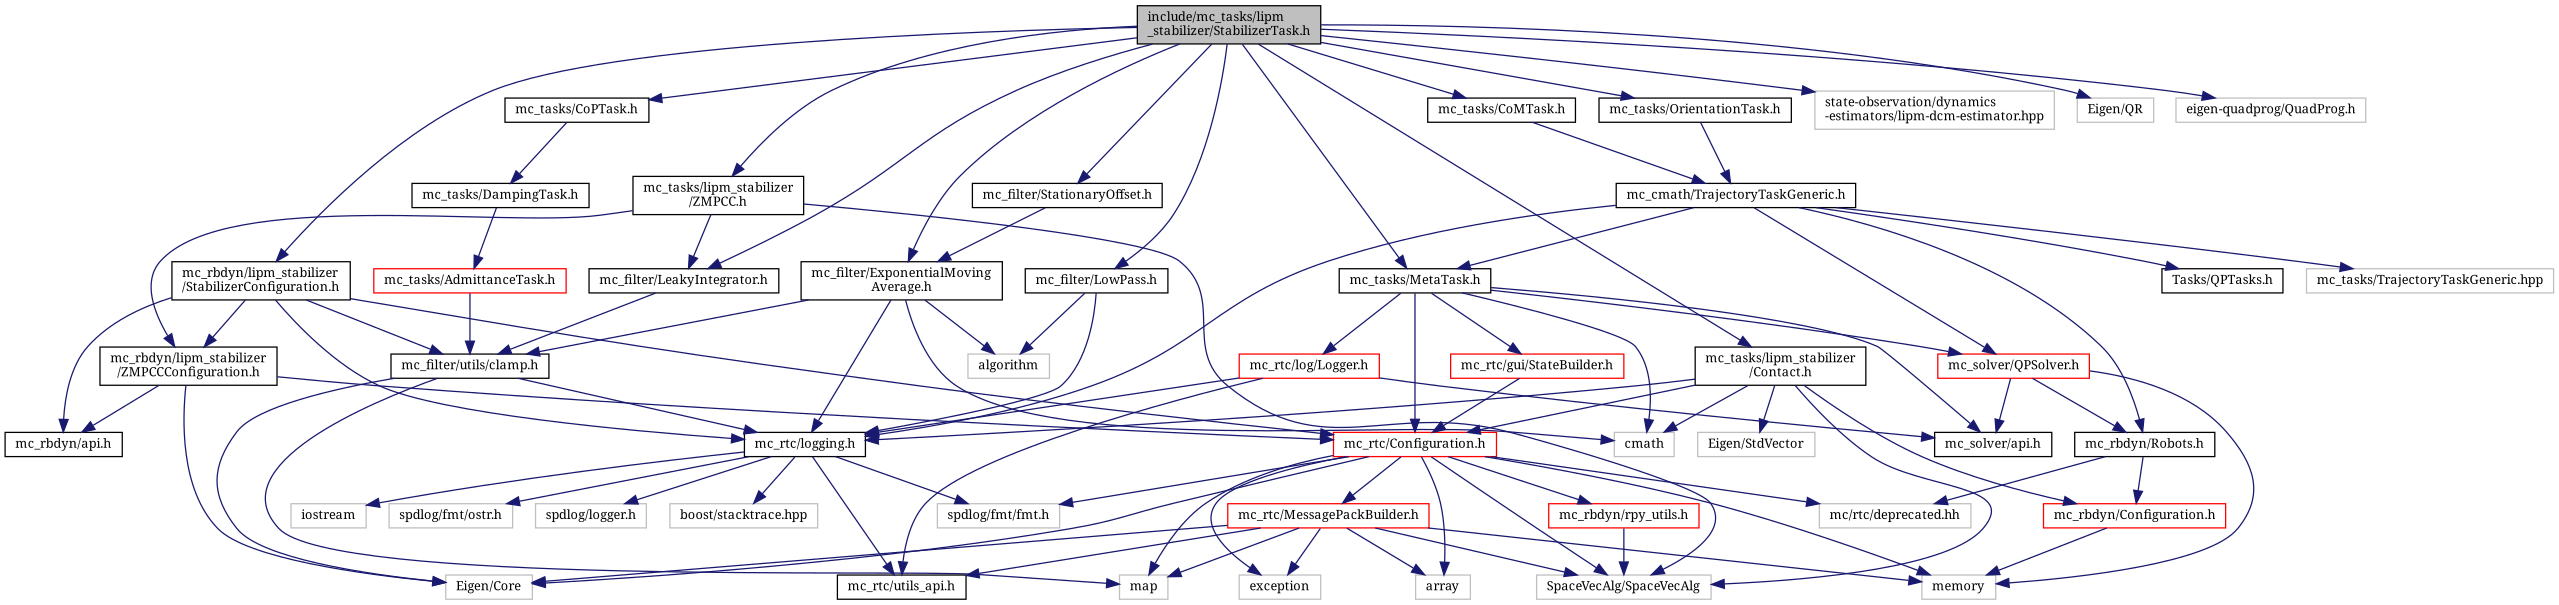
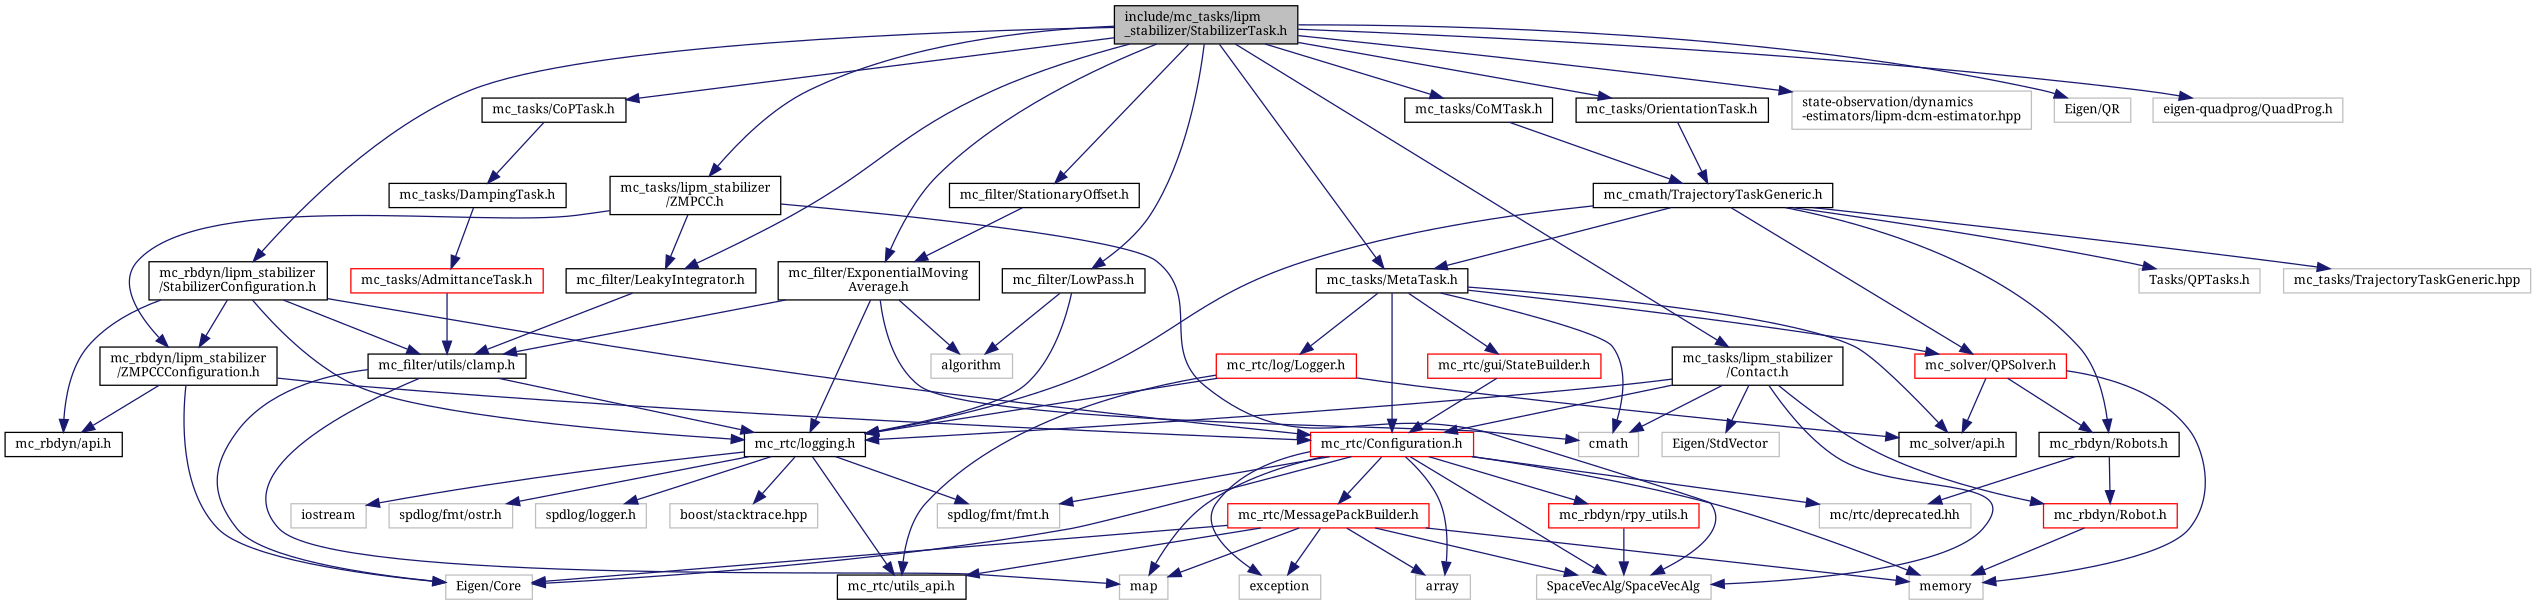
(2222, 281) -> (2200, 281)
(2135, 516) -> (2110, 516)
